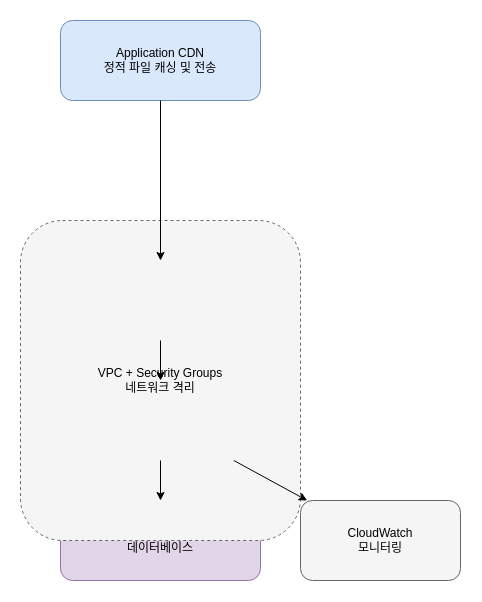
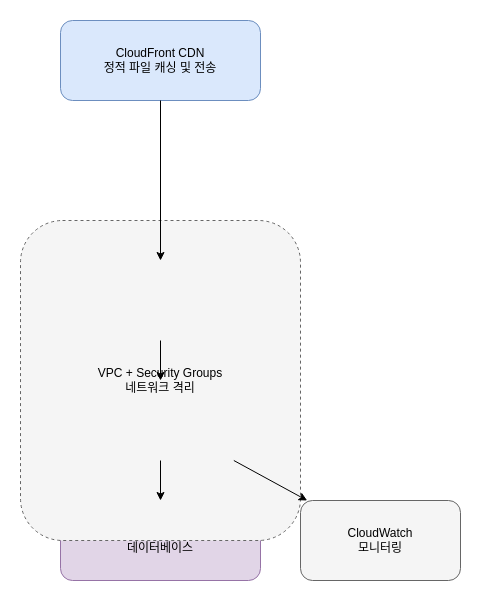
(161, 61) -> (161, 61)
